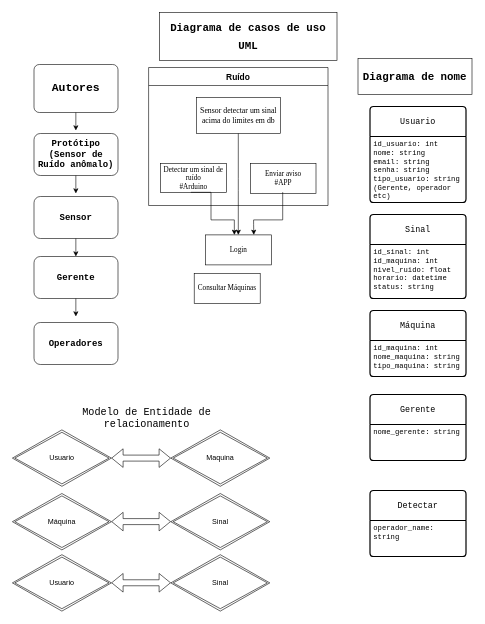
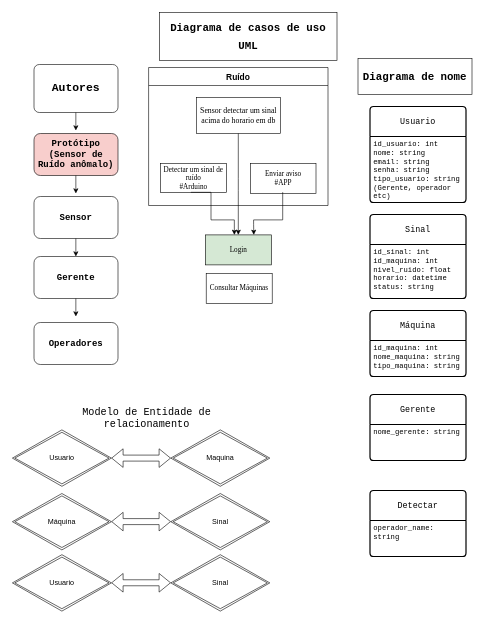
(239, 116) -> (239, 116)
(76, 155) -> (76, 155)
(238, 250) -> (238, 250)
(227, 288) -> (239, 288)
